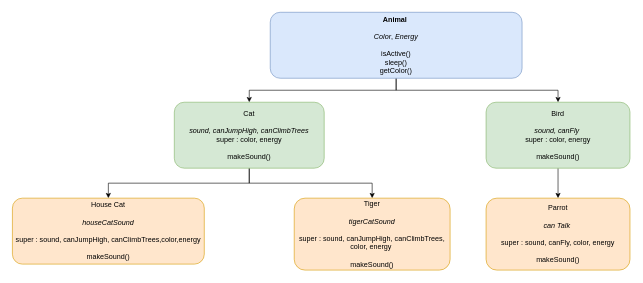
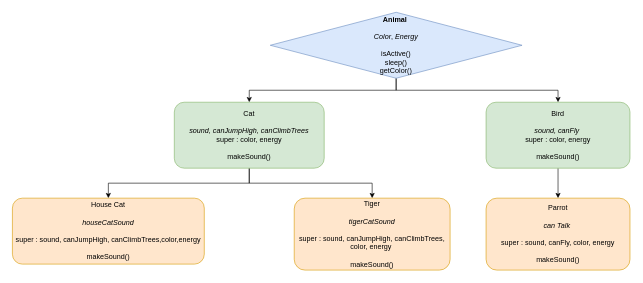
(396, 45) -> (396, 45)
